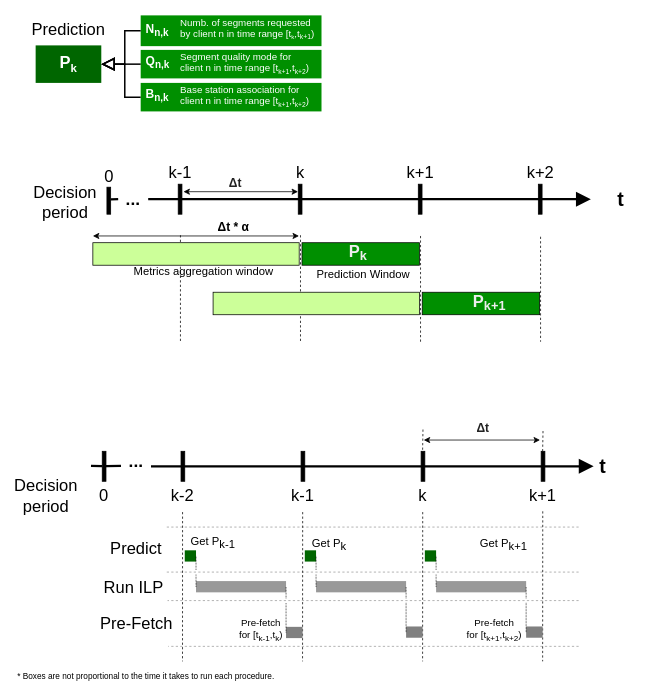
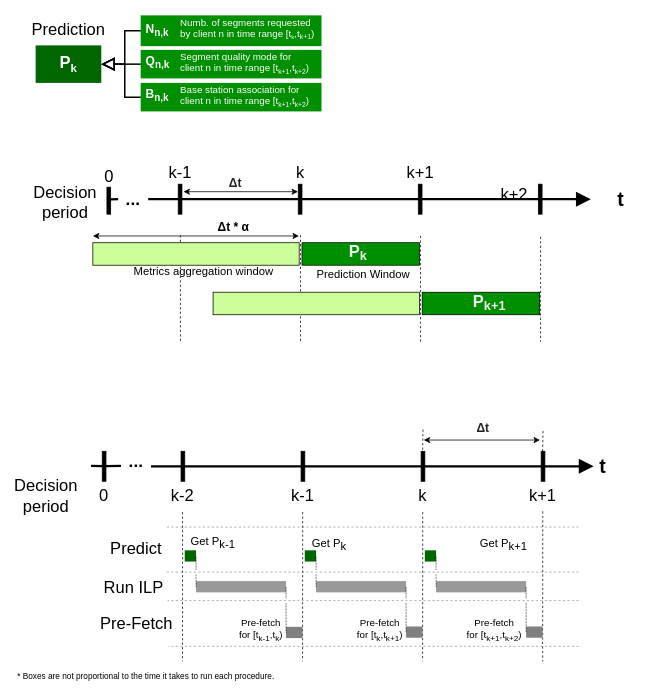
(540, 173) -> (514, 195)
none -> (380, 630)
